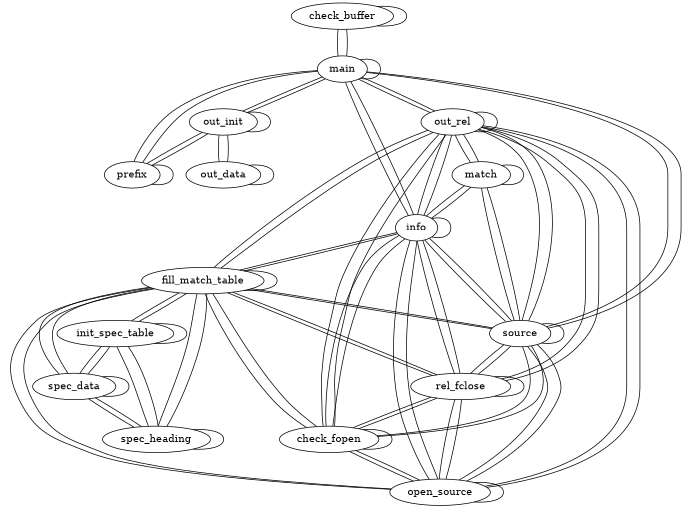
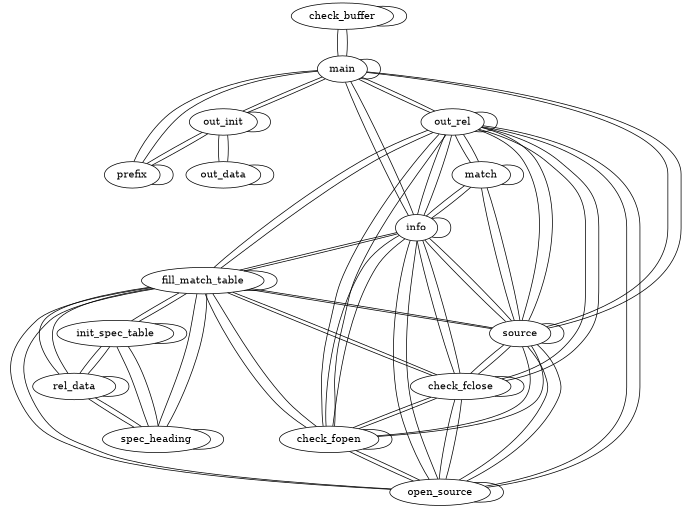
(74, 386) -> (74, 386)
(461, 386) -> (461, 386)
